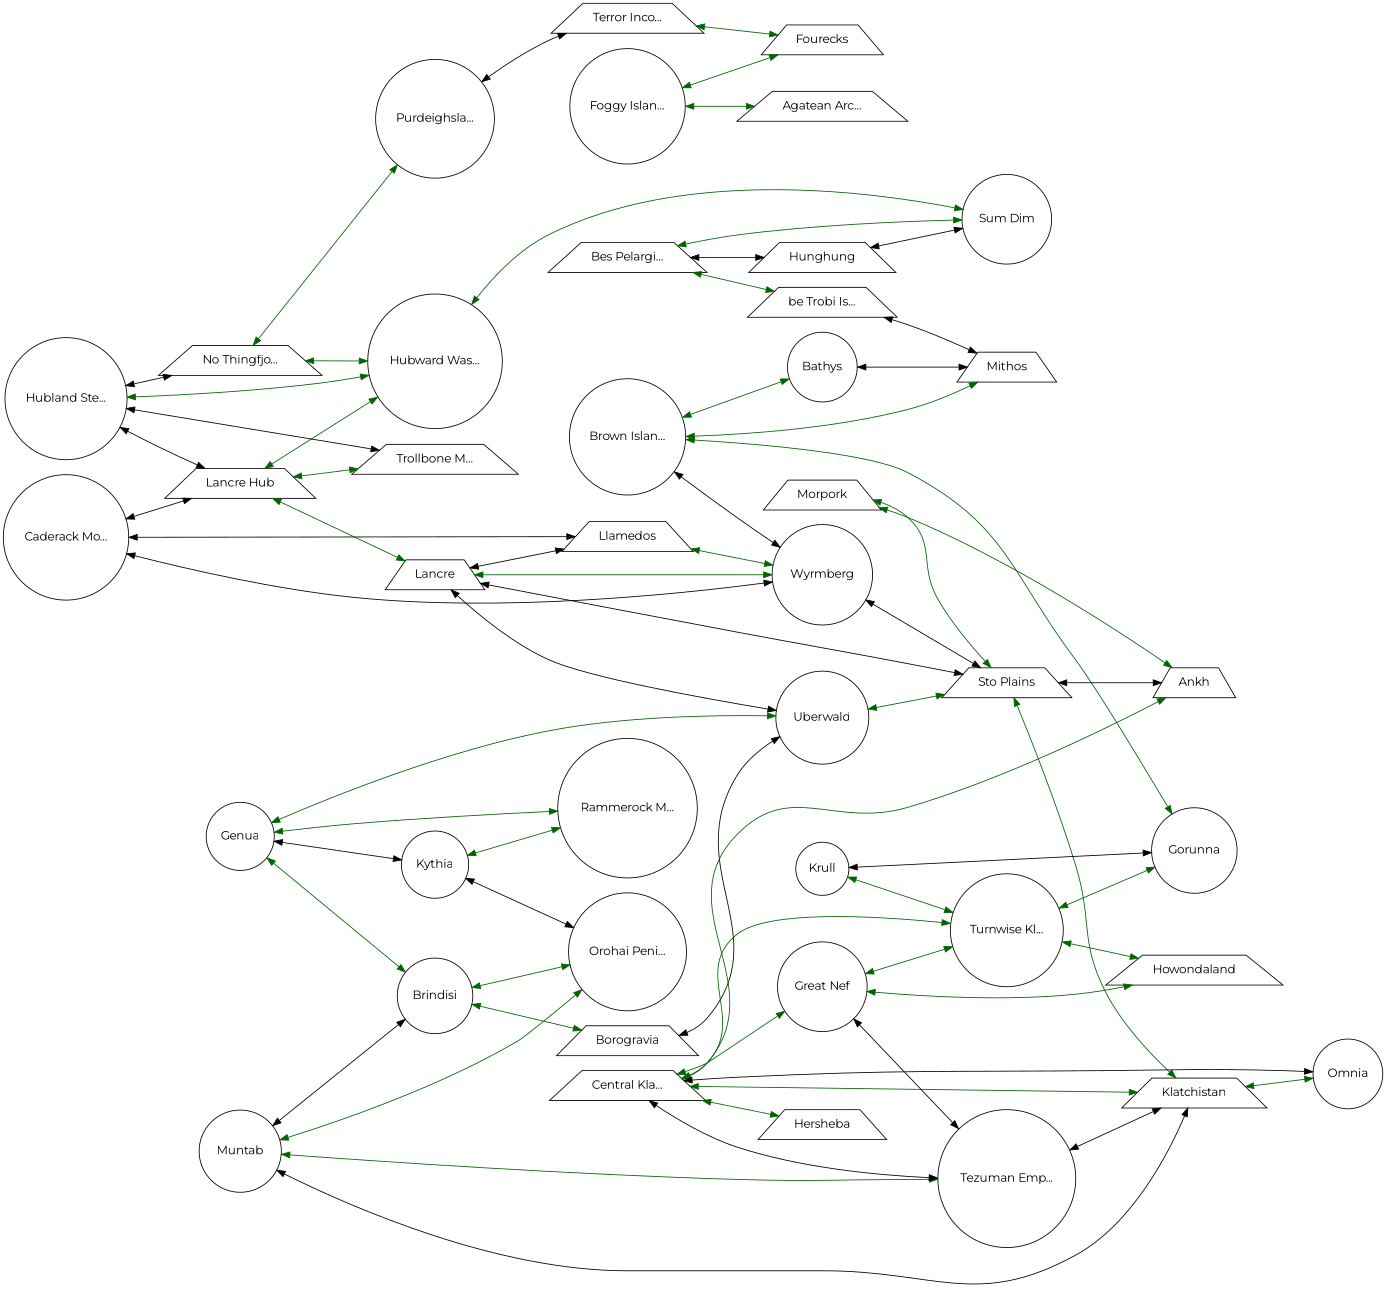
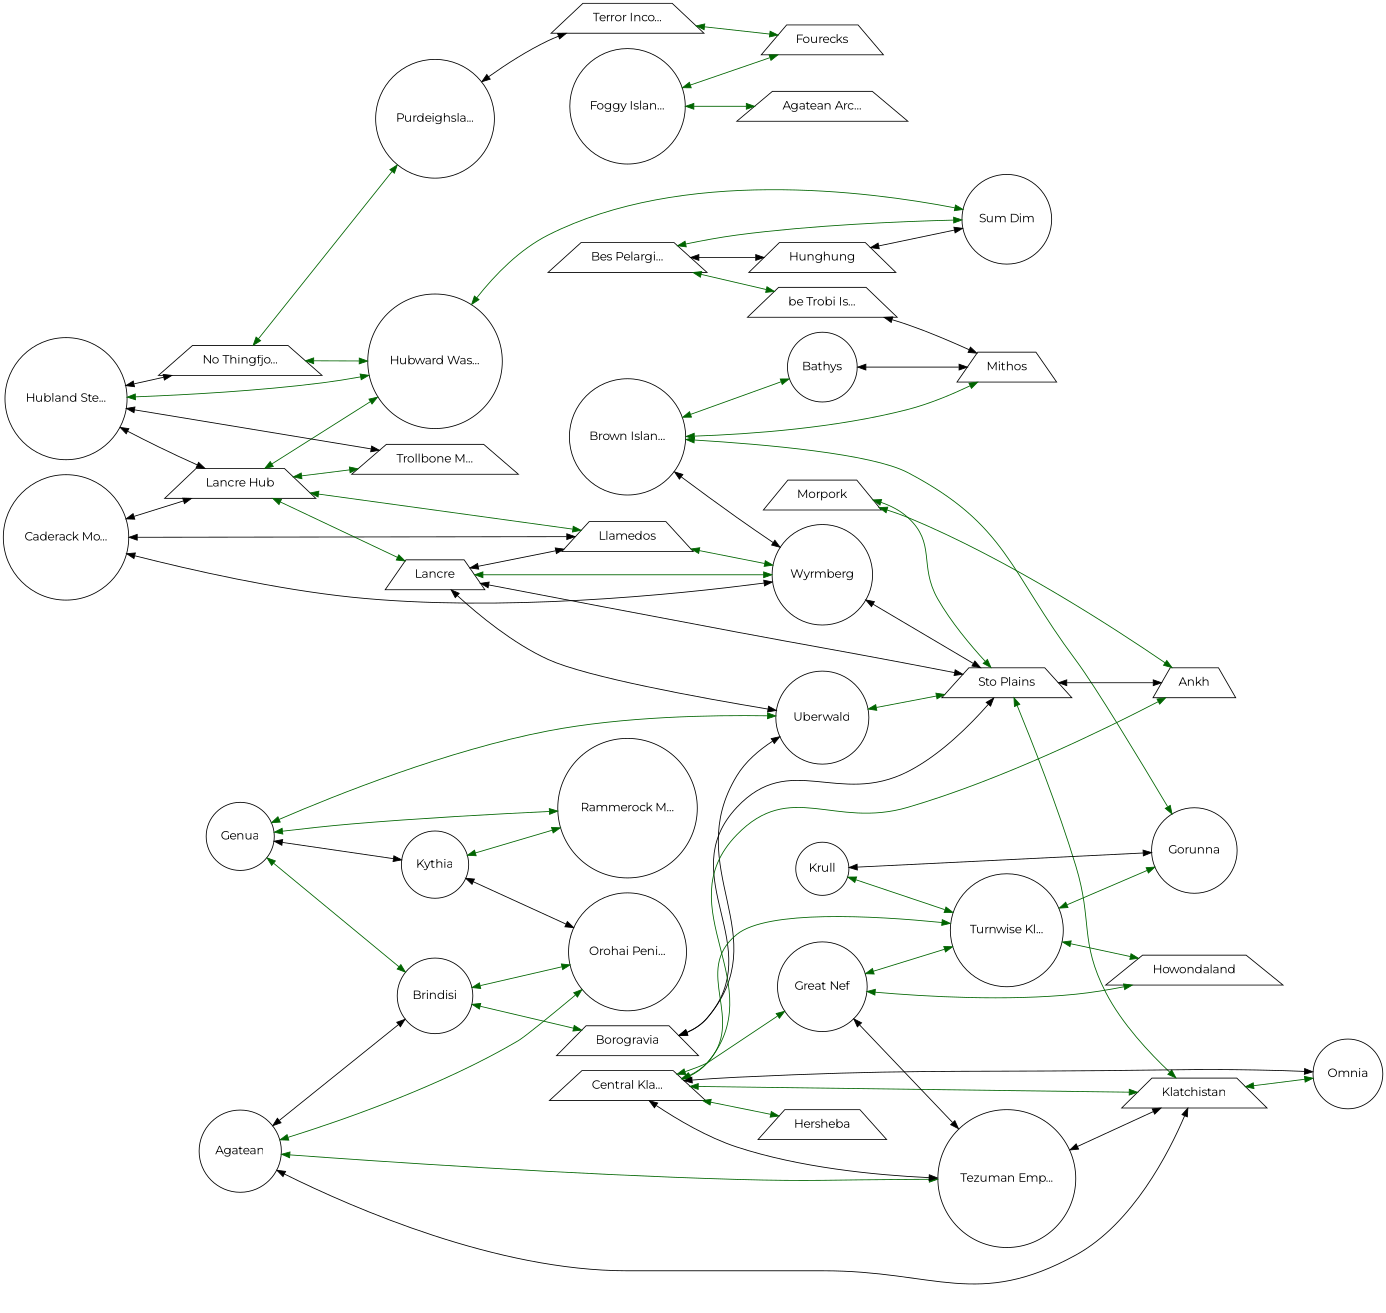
none -> (446, 512)
none -> (751, 795)
(240, 1151) -> (240, 1151)
